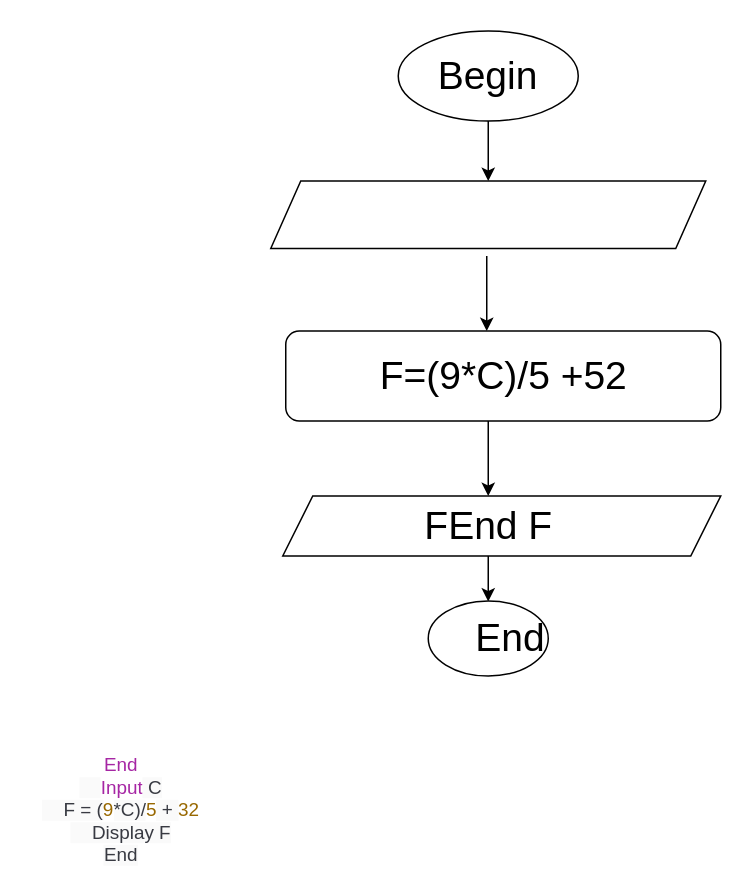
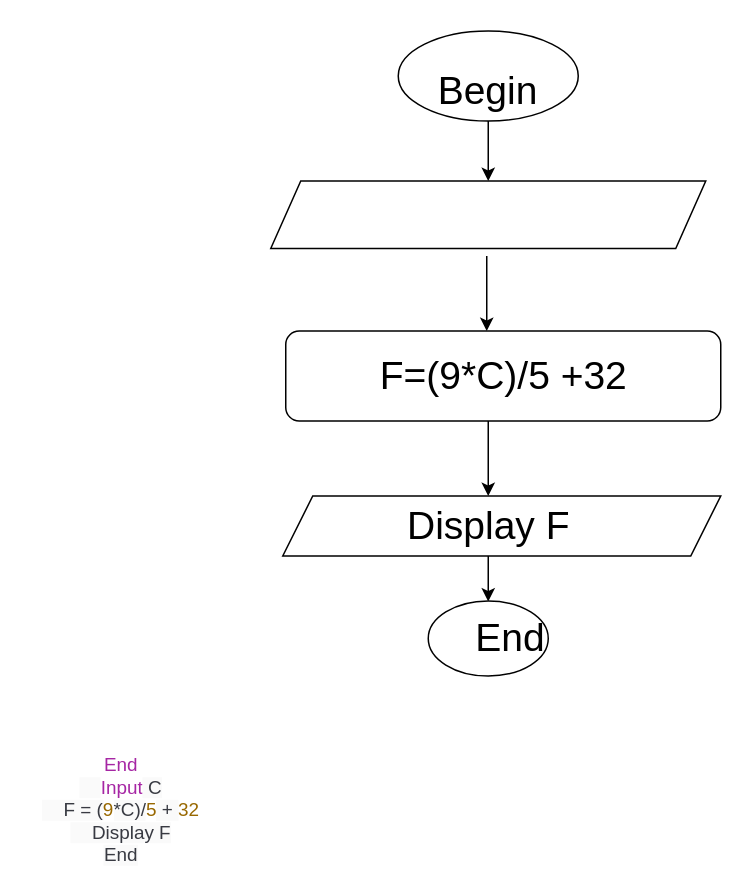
(488, 76) -> (488, 91)
(504, 376) -> (504, 376)
(489, 526) -> (489, 526)
